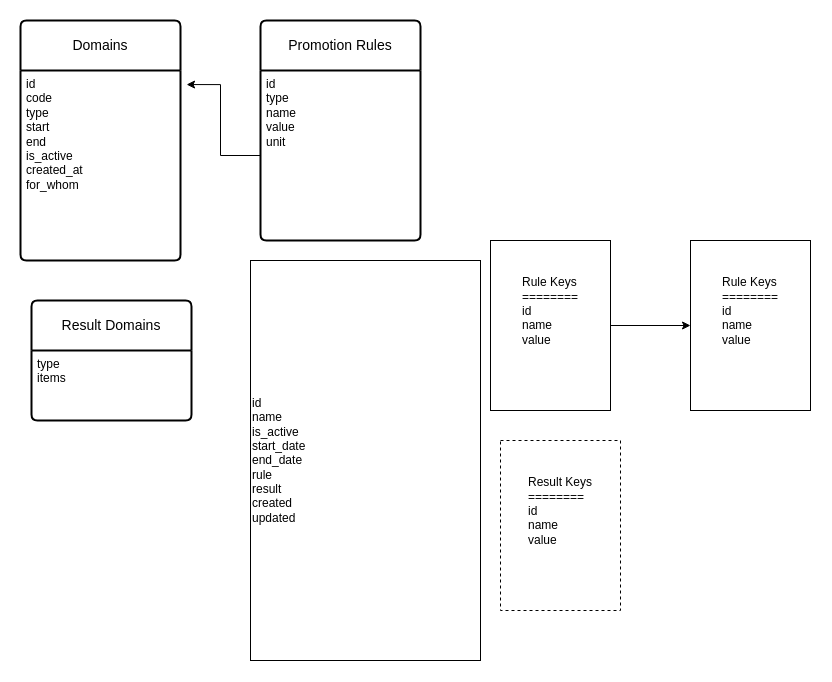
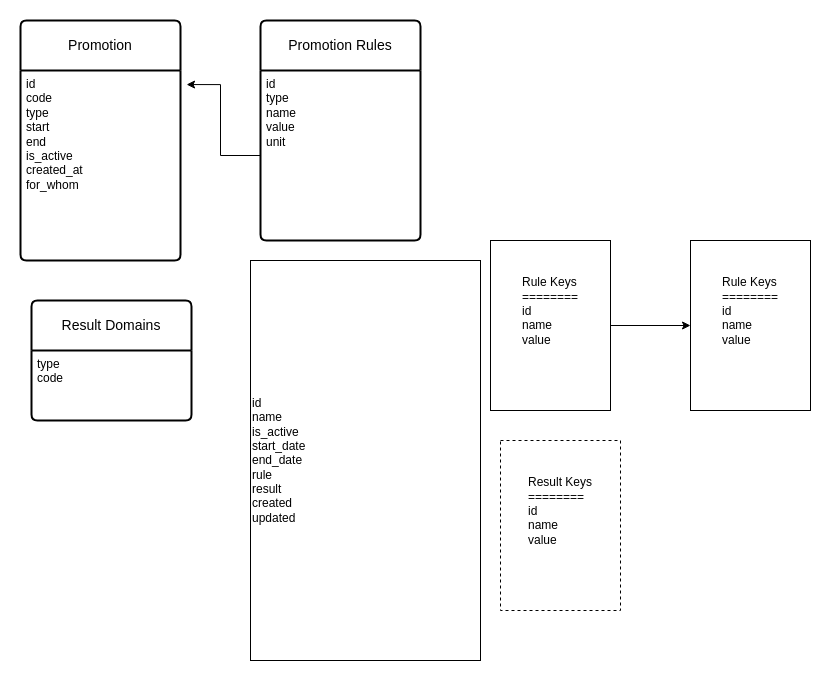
(101, 46) -> (101, 46)
(53, 372) -> (51, 372)
